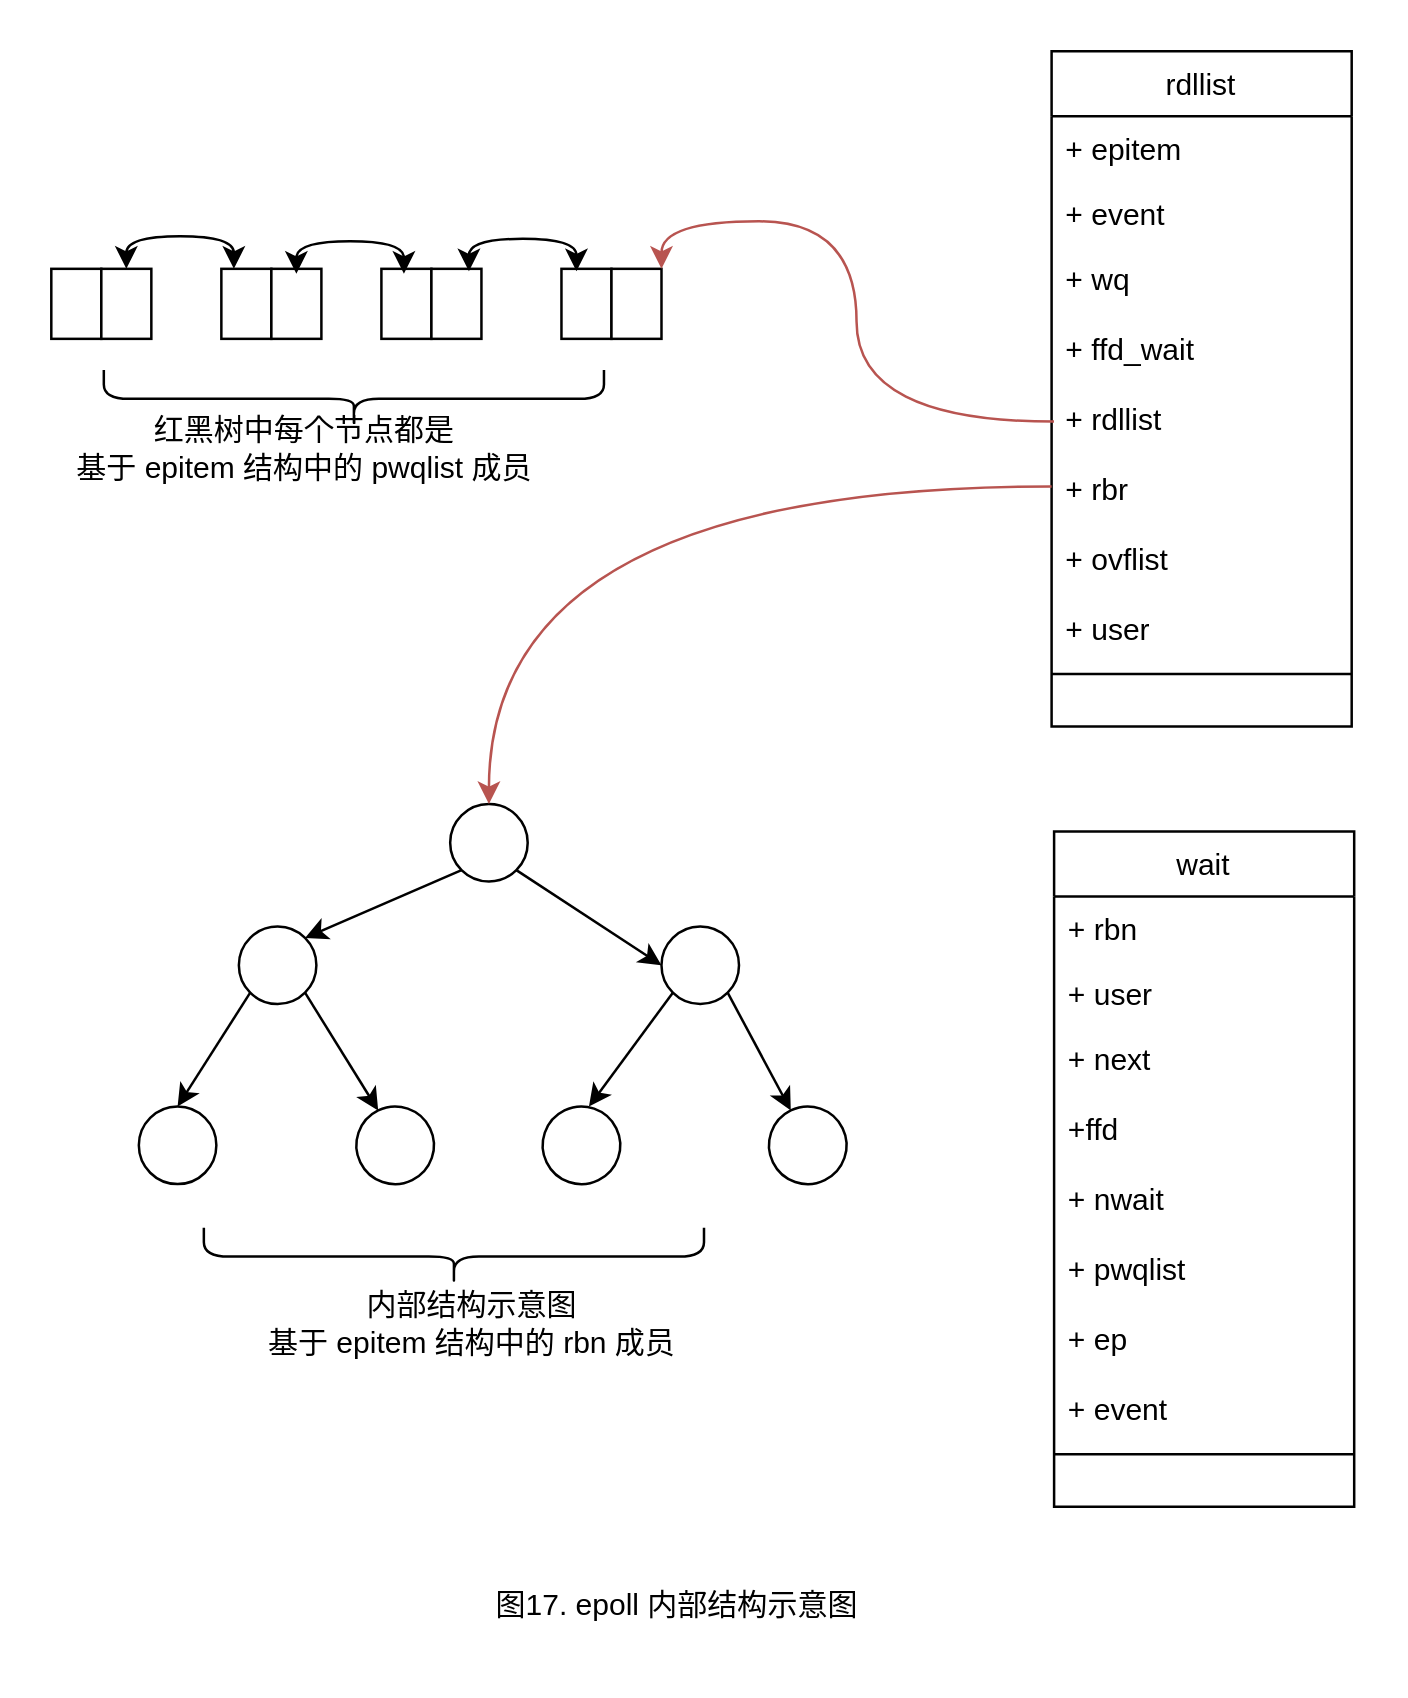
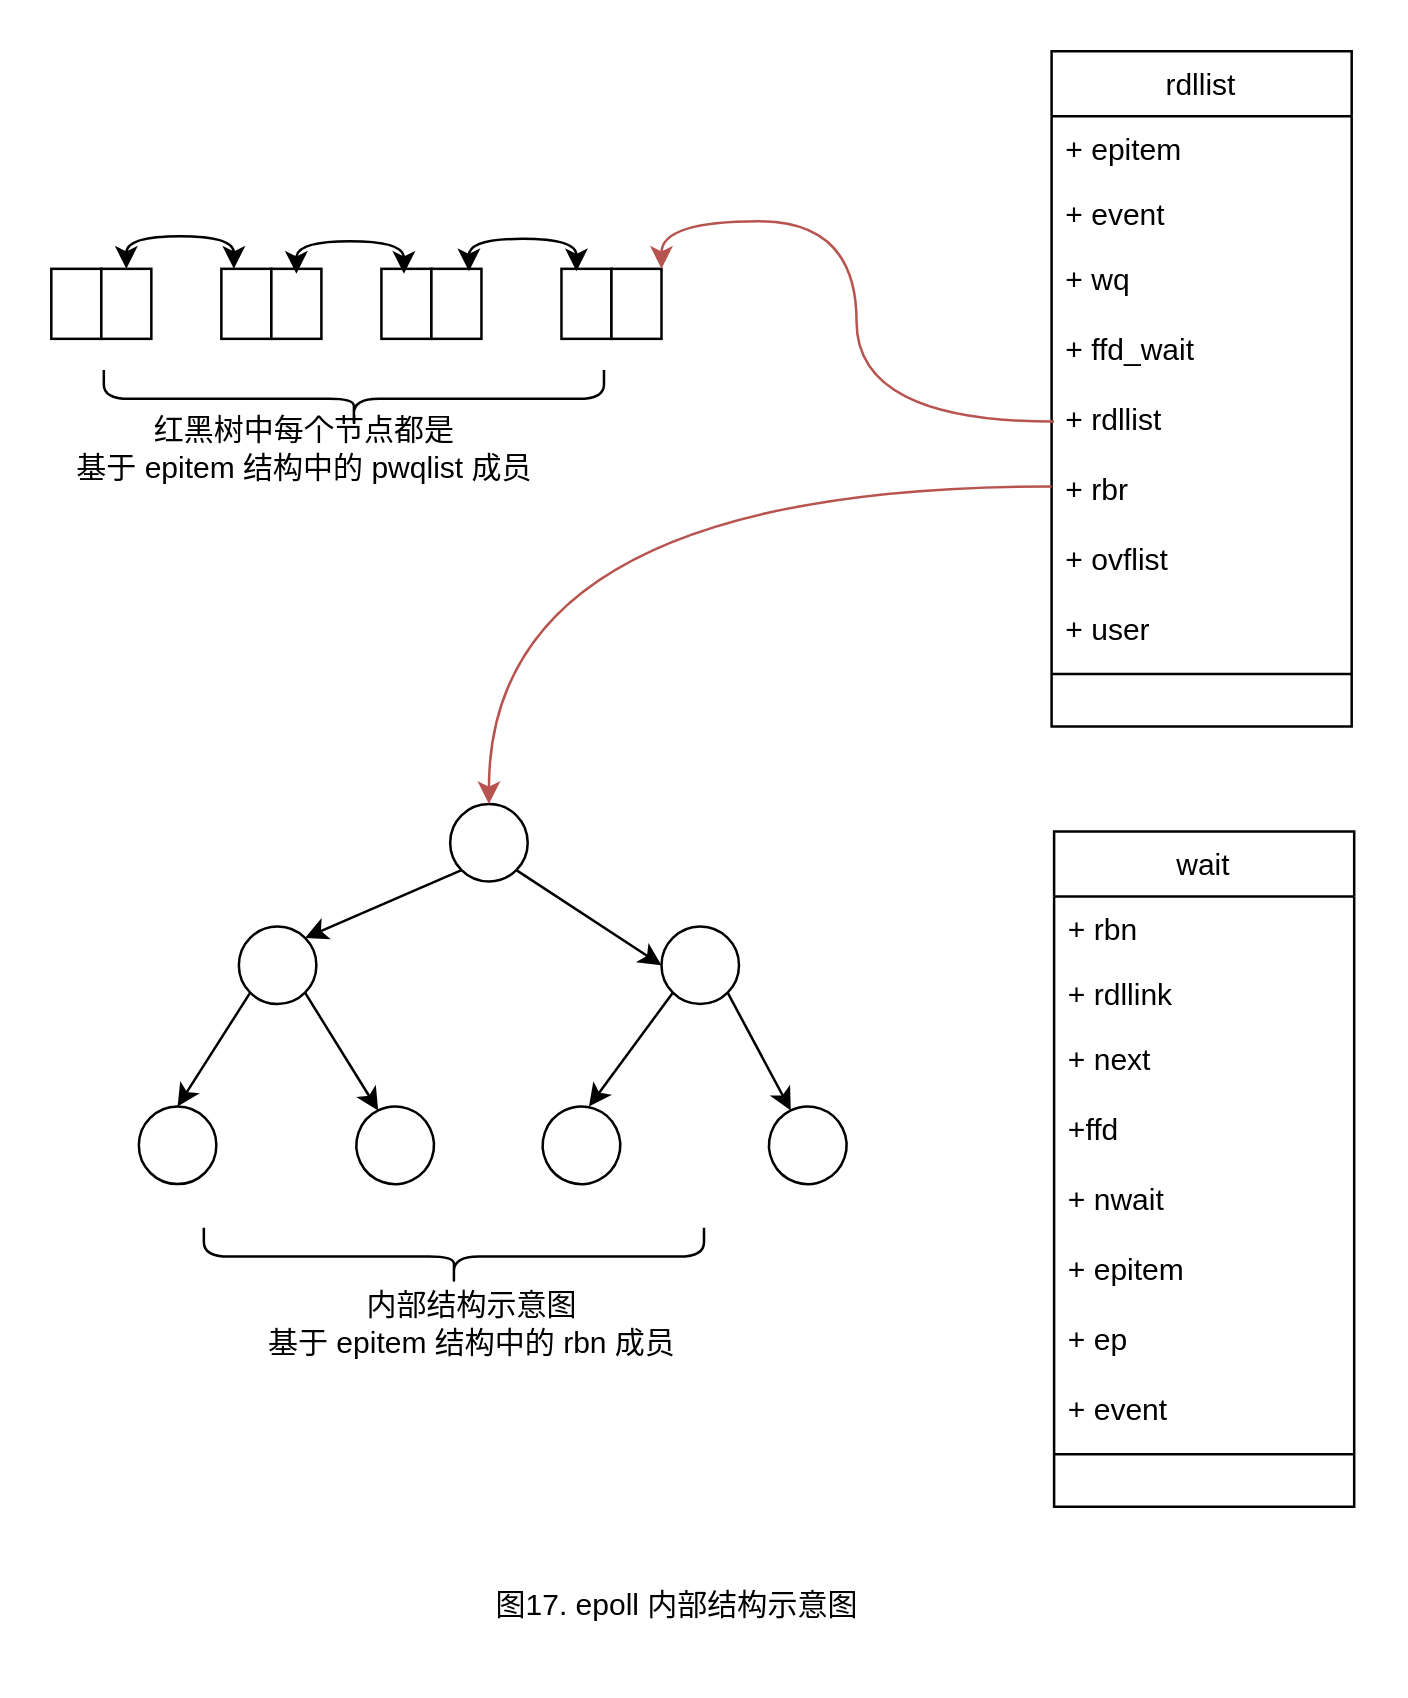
(1114, 995) -> (1128, 995)
(1114, 1060) -> (1114, 1060)
